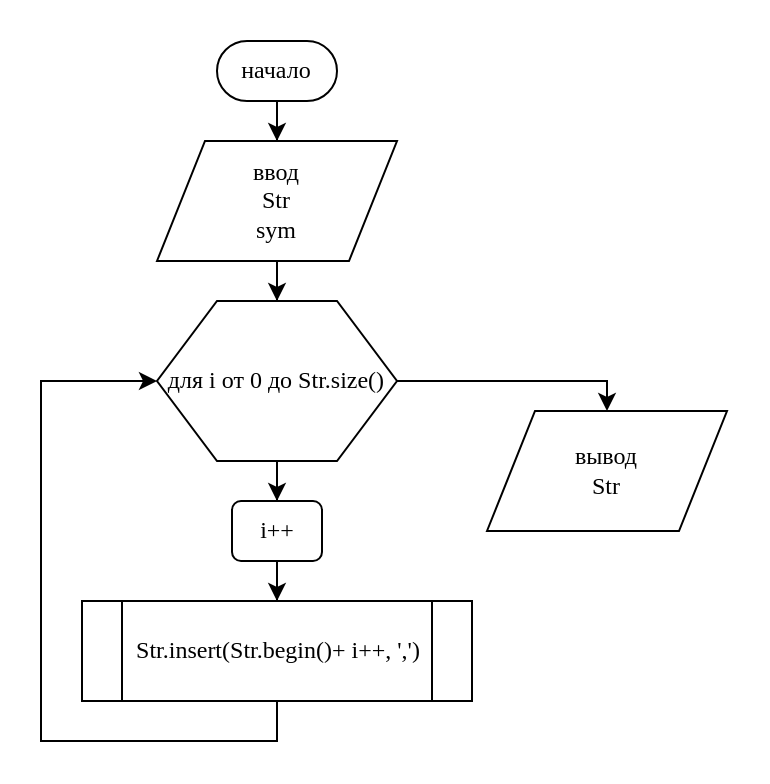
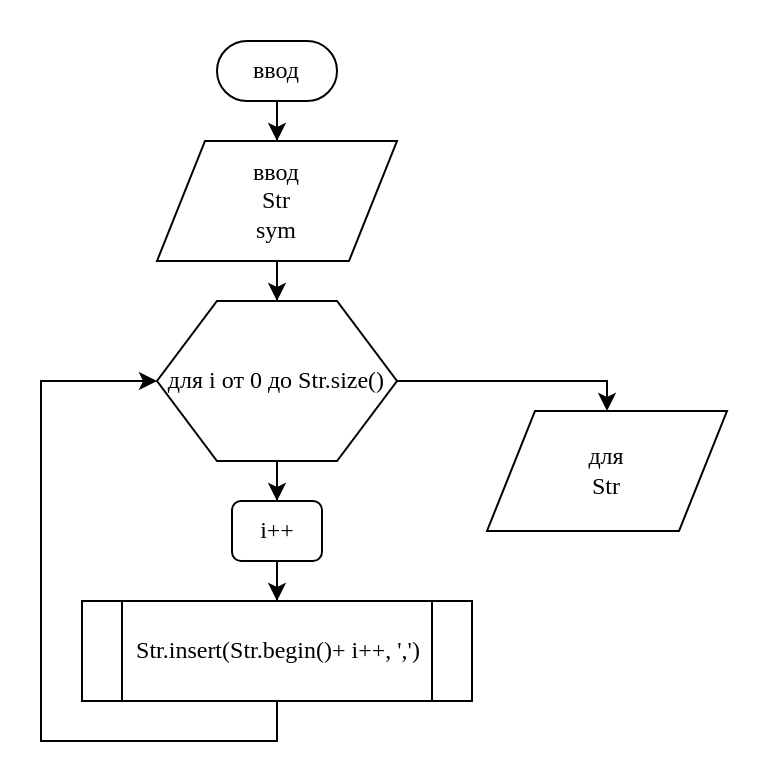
(277, 71) -> (277, 71)
(607, 471) -> (607, 471)
